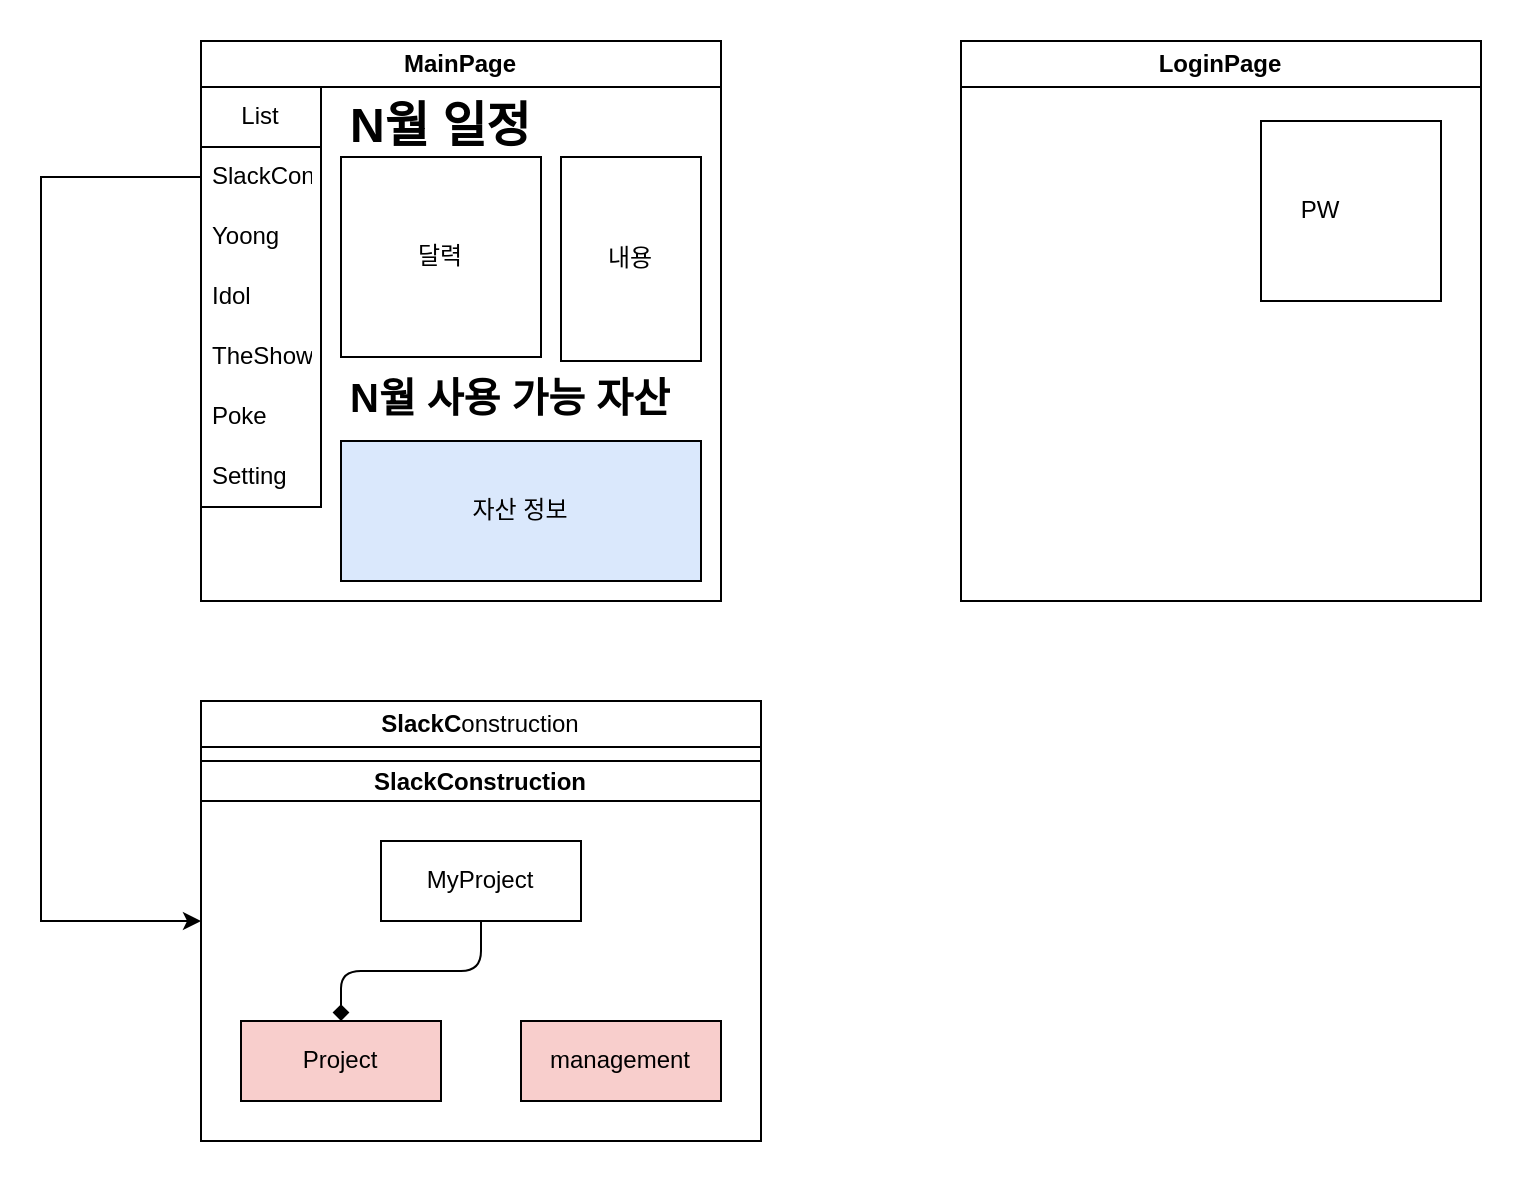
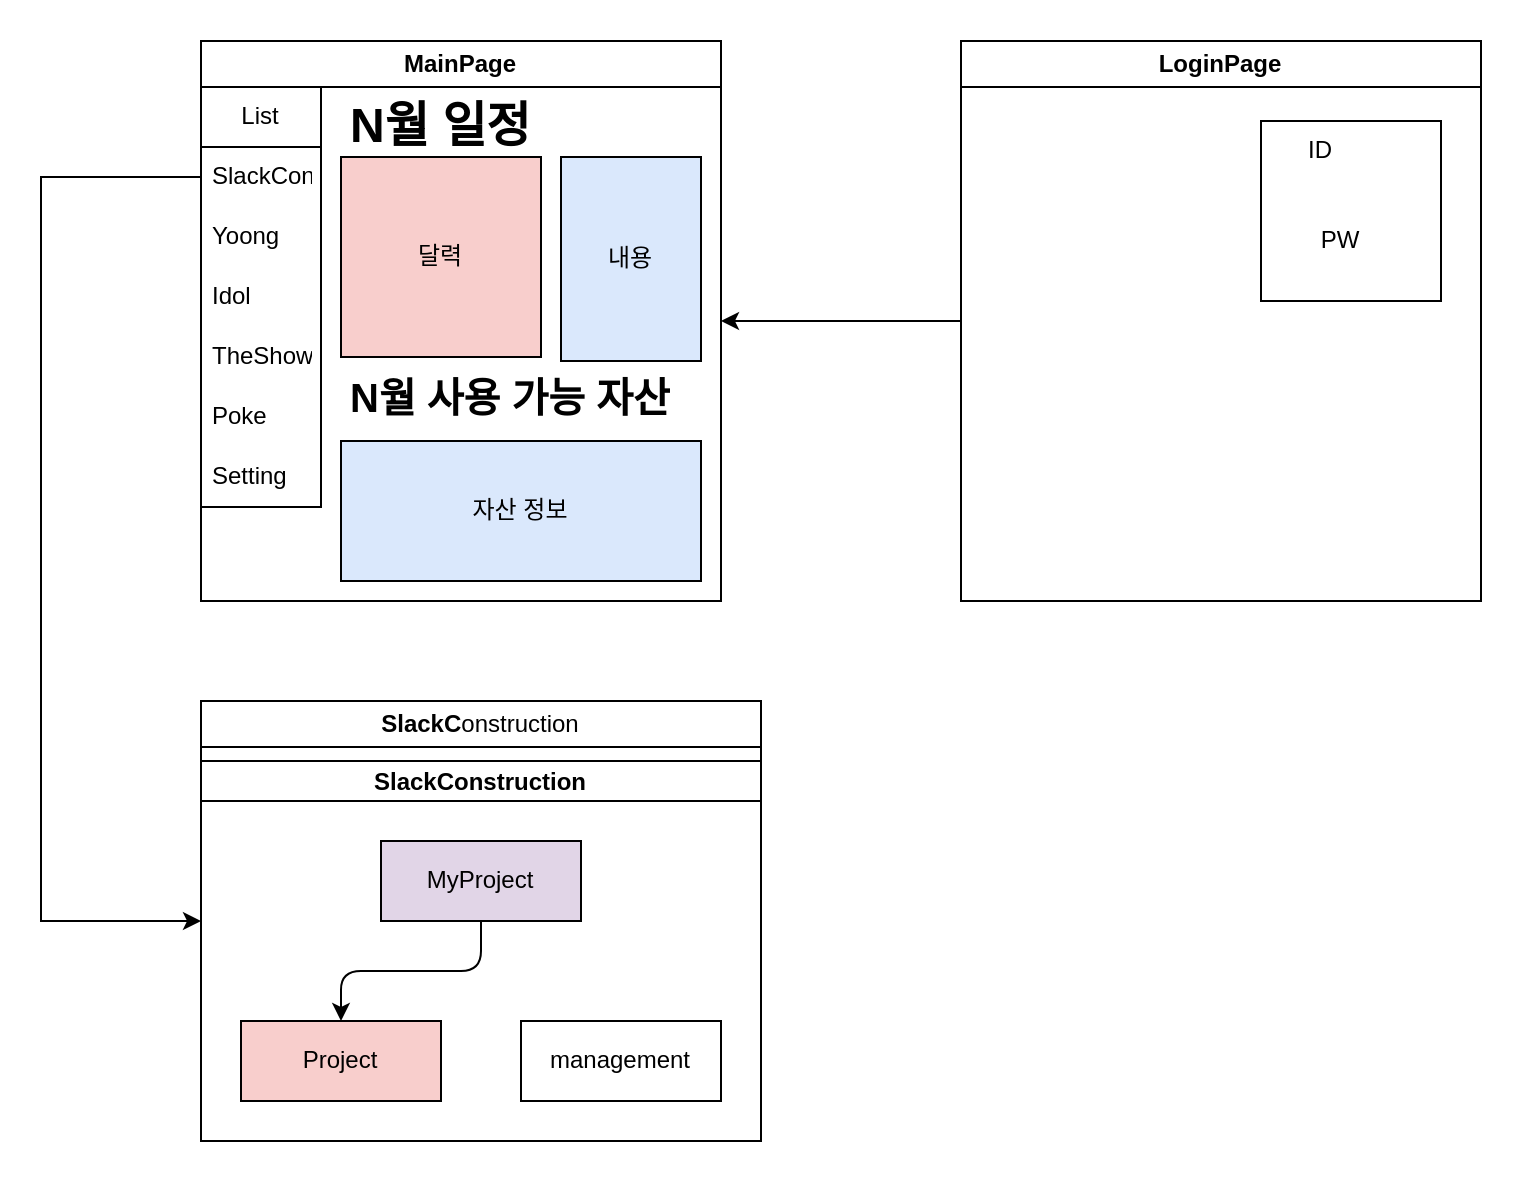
none -> (1321, 151)
(1321, 211) -> (1341, 241)
(441, 257) -> (441, 257)
(631, 259) -> (631, 259)
none -> (846, 321)
(481, 881) -> (481, 881)
(341, 1005) -> (341, 1006)
(621, 1061) -> (621, 1061)
